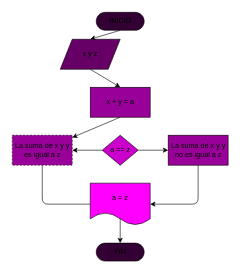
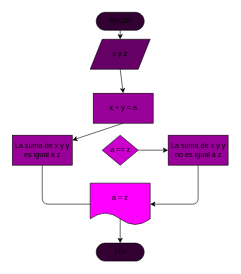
(90, 54) -> (120, 54)
(120, 102) -> (123, 108)
(42, 150) -> (42, 150)
(77, 150) -> none
